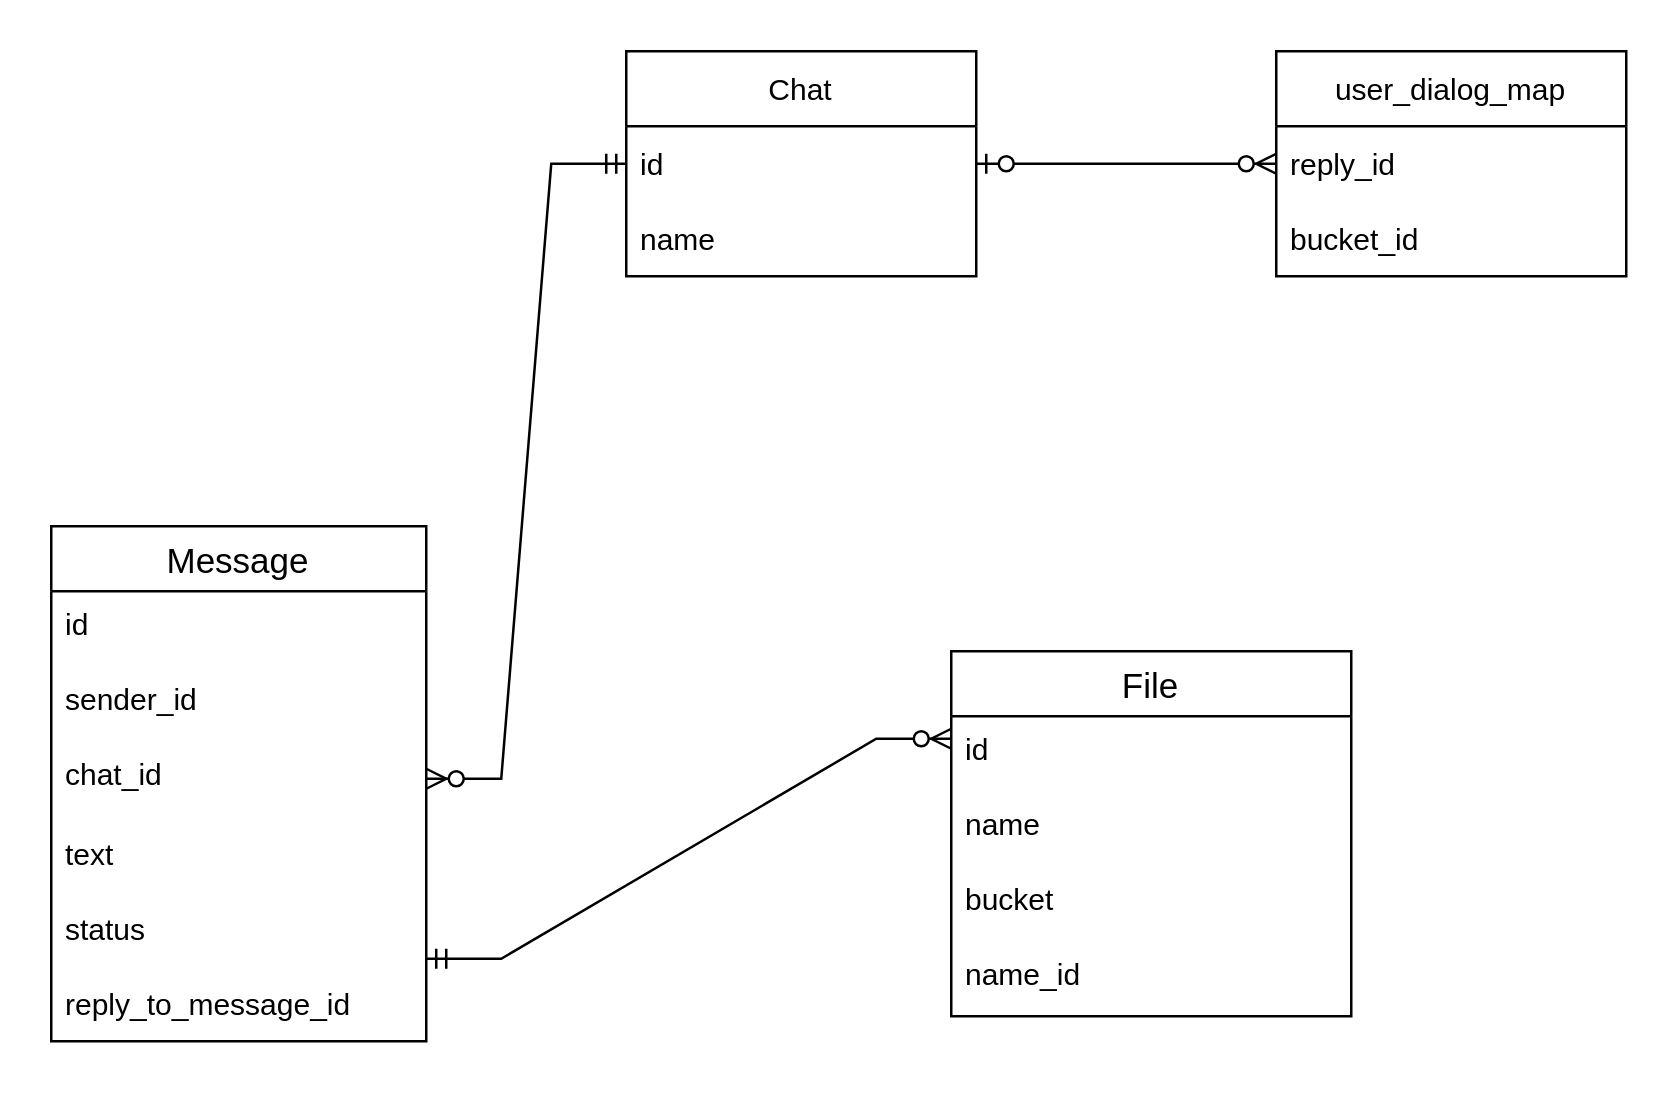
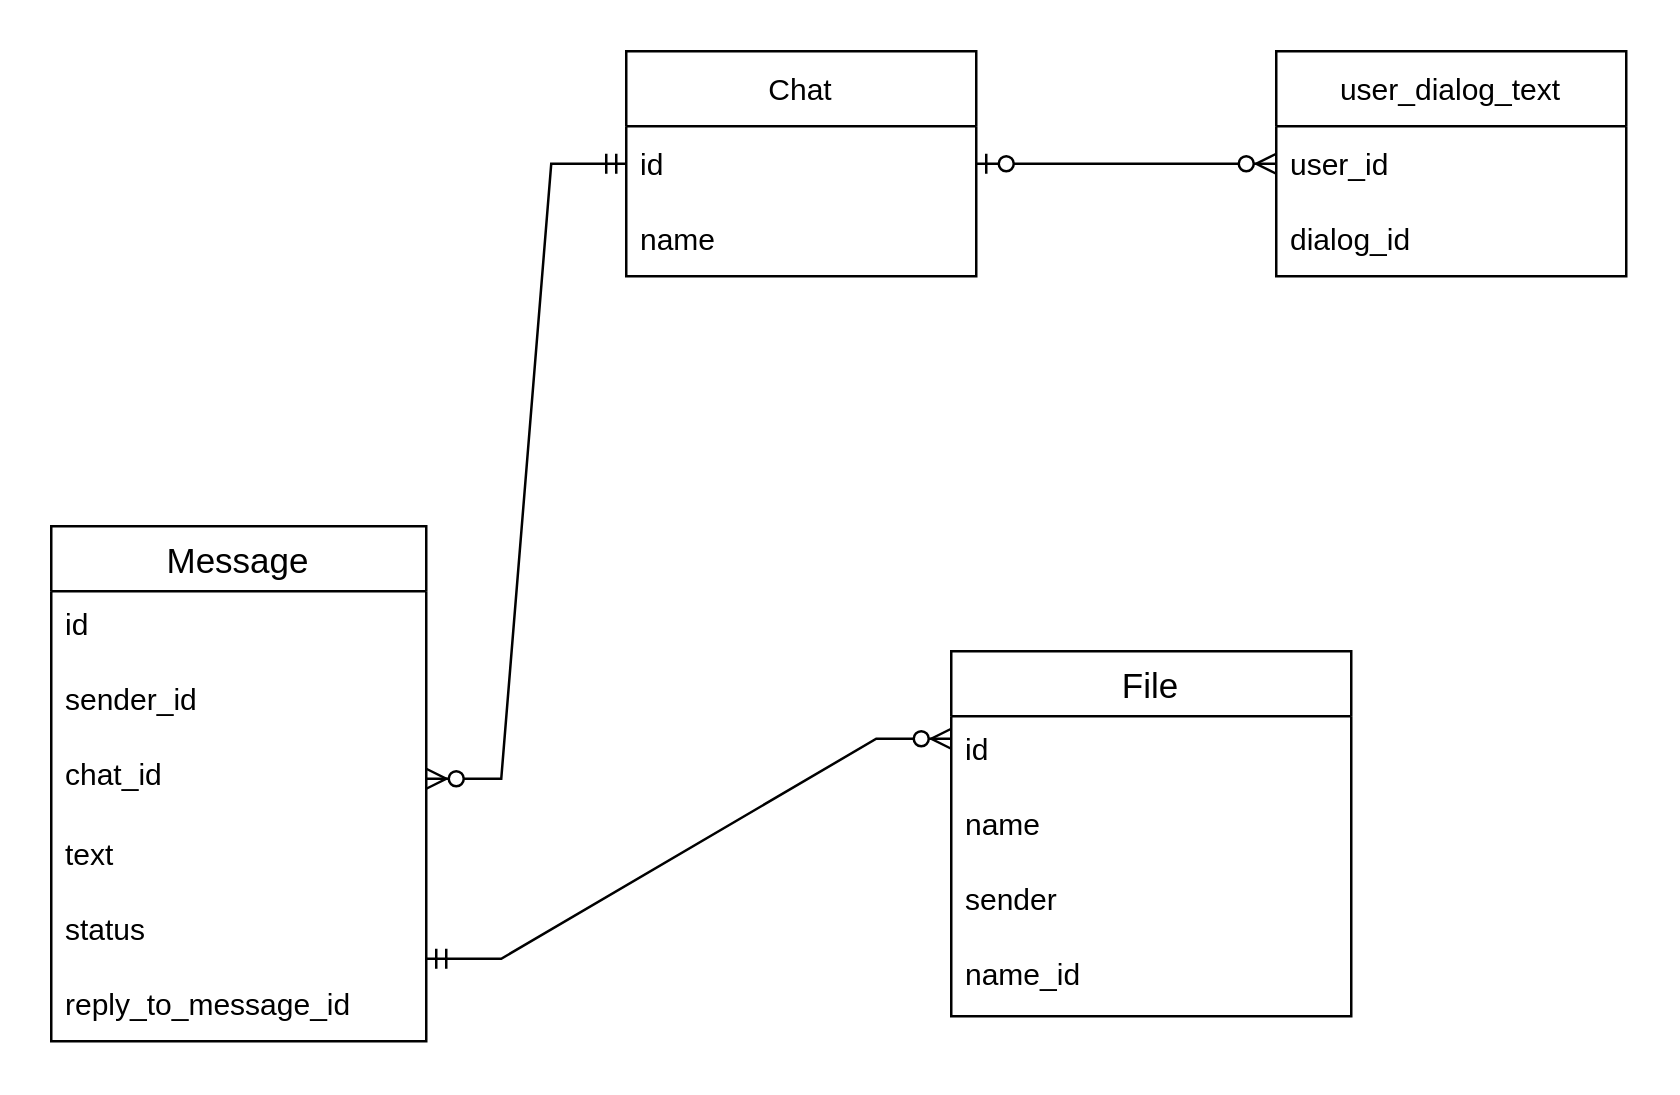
(1450, 90) -> (1450, 90)
(1349, 165) -> (1345, 165)
(1362, 240) -> (1354, 240)
(1015, 900) -> (1015, 900)
